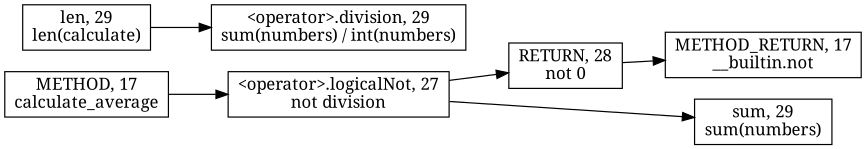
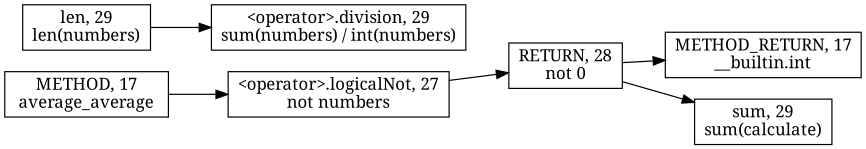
(87, 36) -> (87, 36)
(763, 63) -> (763, 63)
(87, 103) -> (87, 103)
(339, 103) -> (339, 103)
(566, 109) -> (653, 90)
(763, 130) -> (763, 130)
